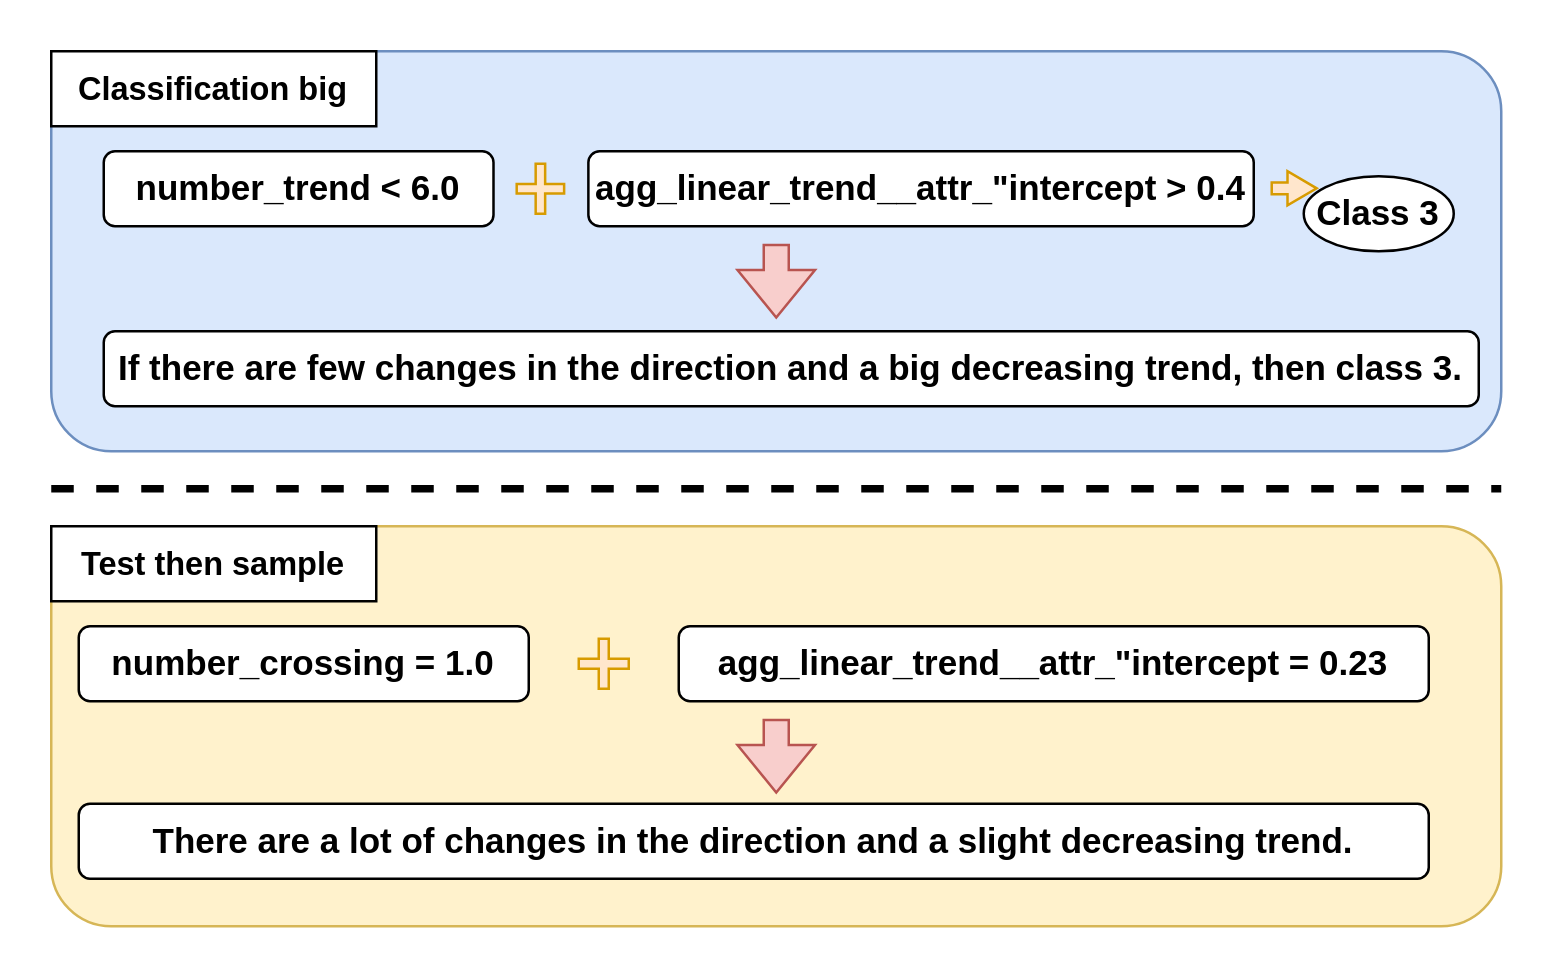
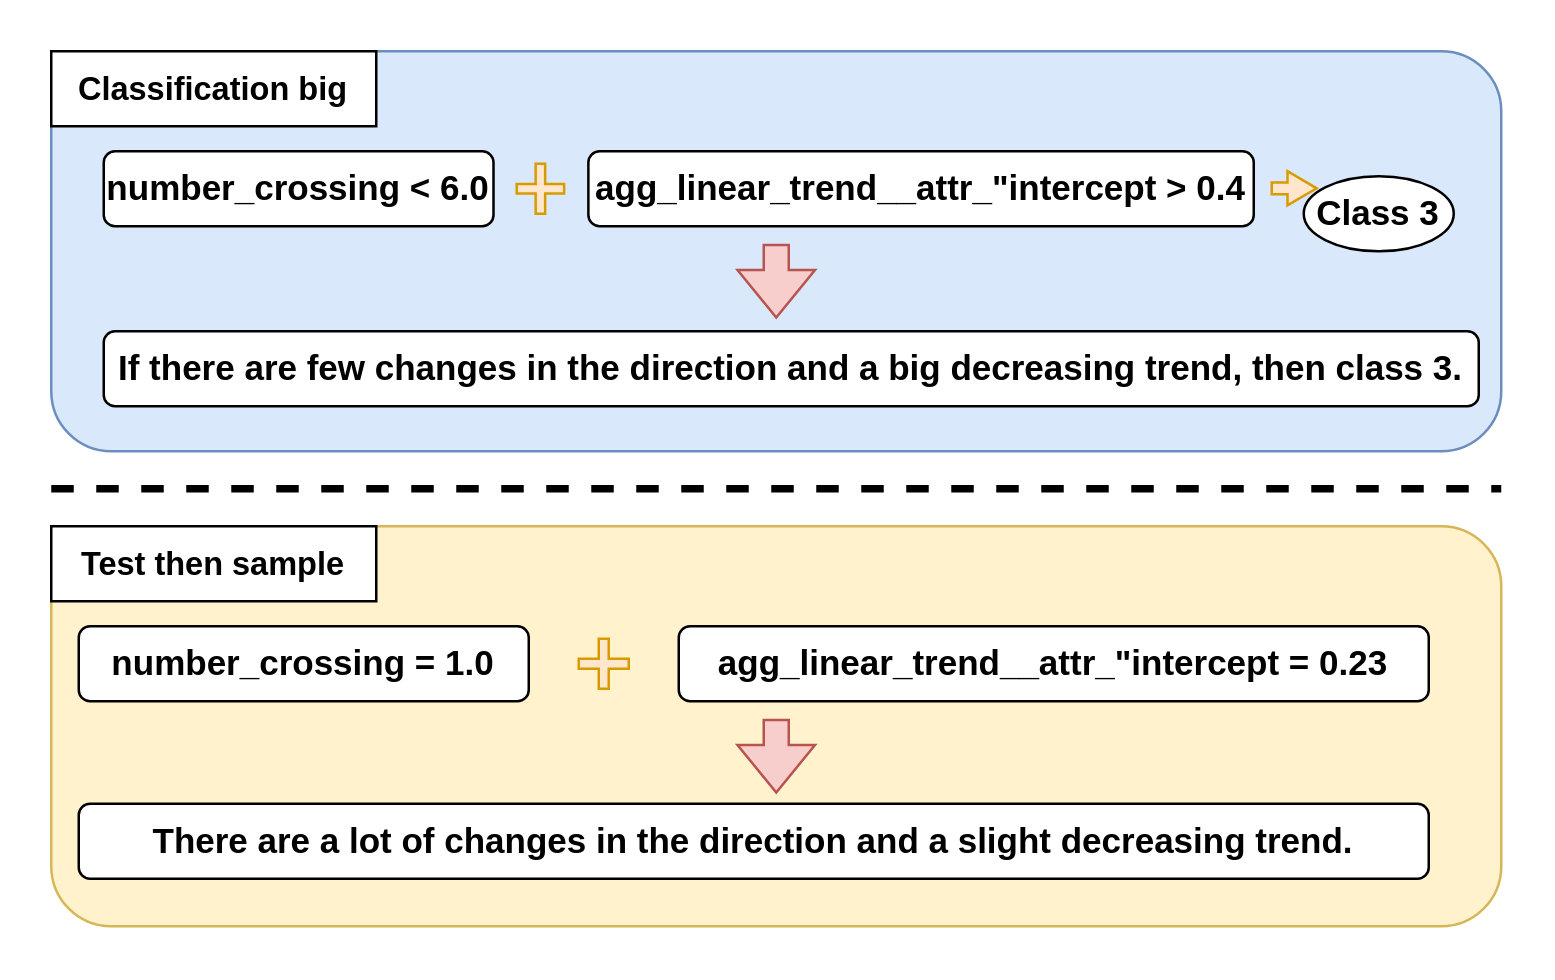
(299, 189) -> (299, 189)
